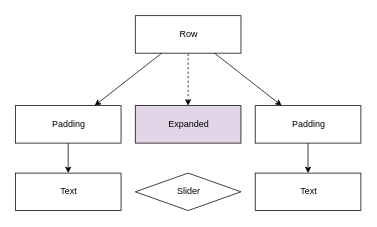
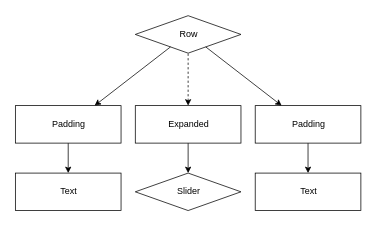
(188, 34) -> (188, 34)
(188, 124) -> (188, 124)
none -> (188, 166)
